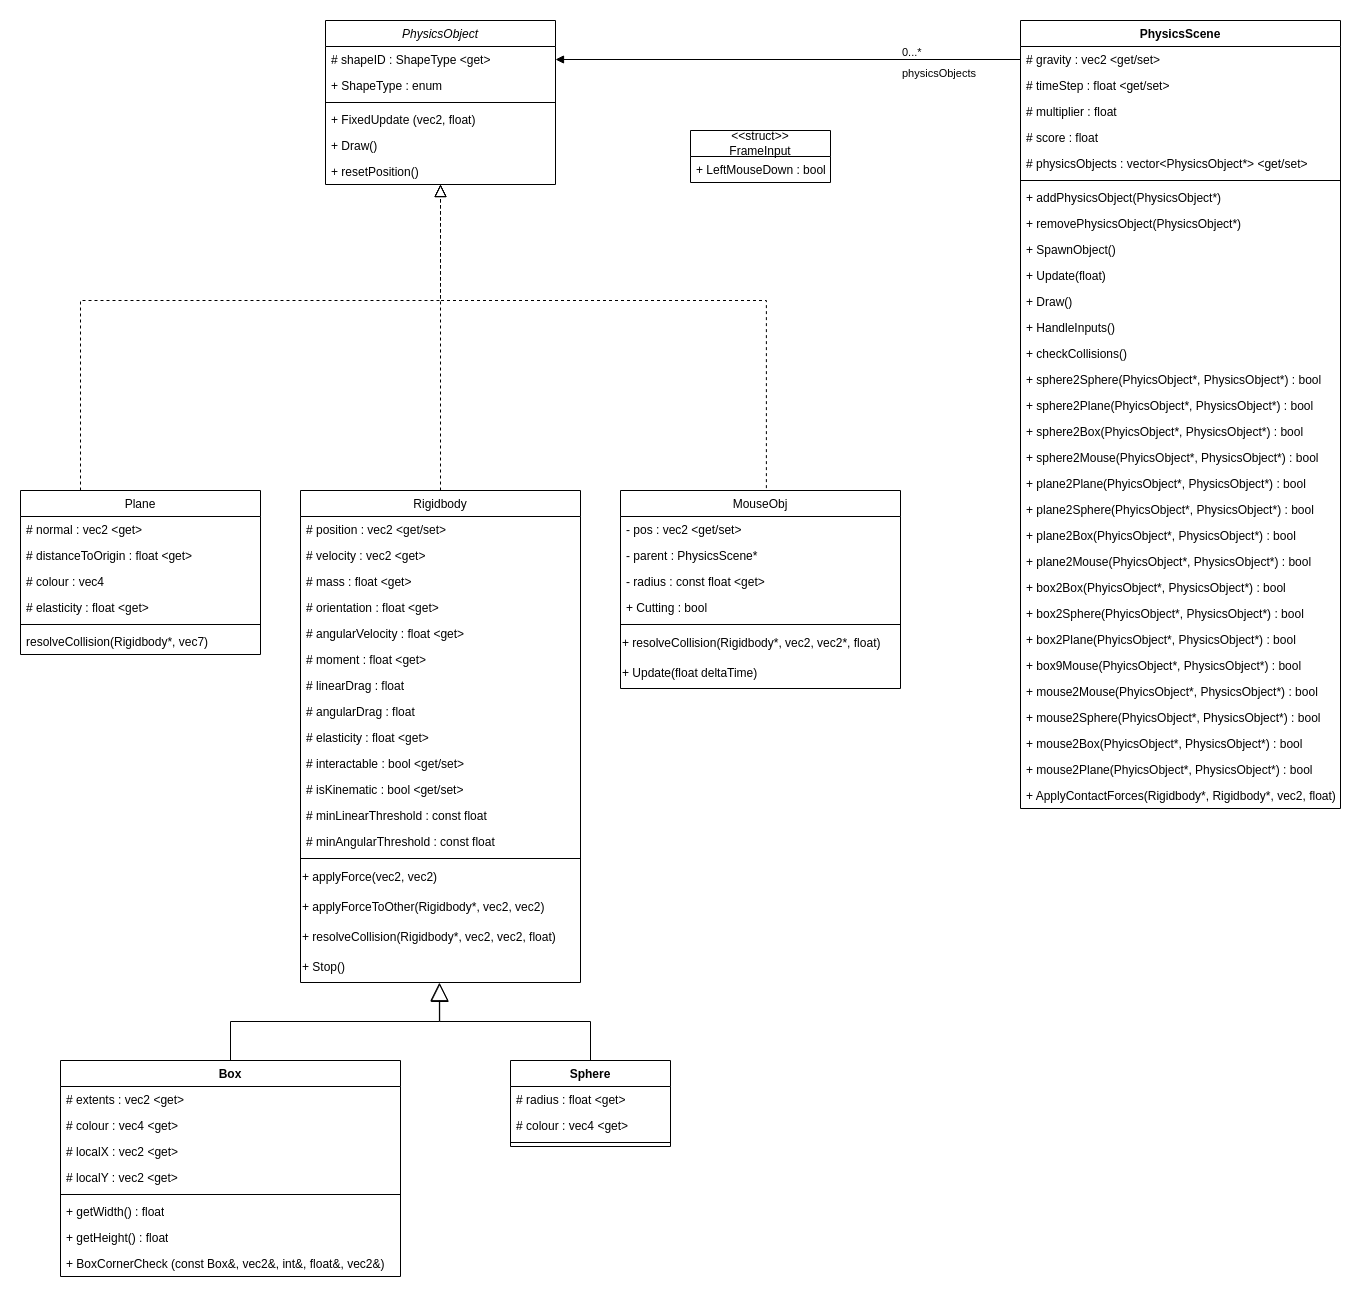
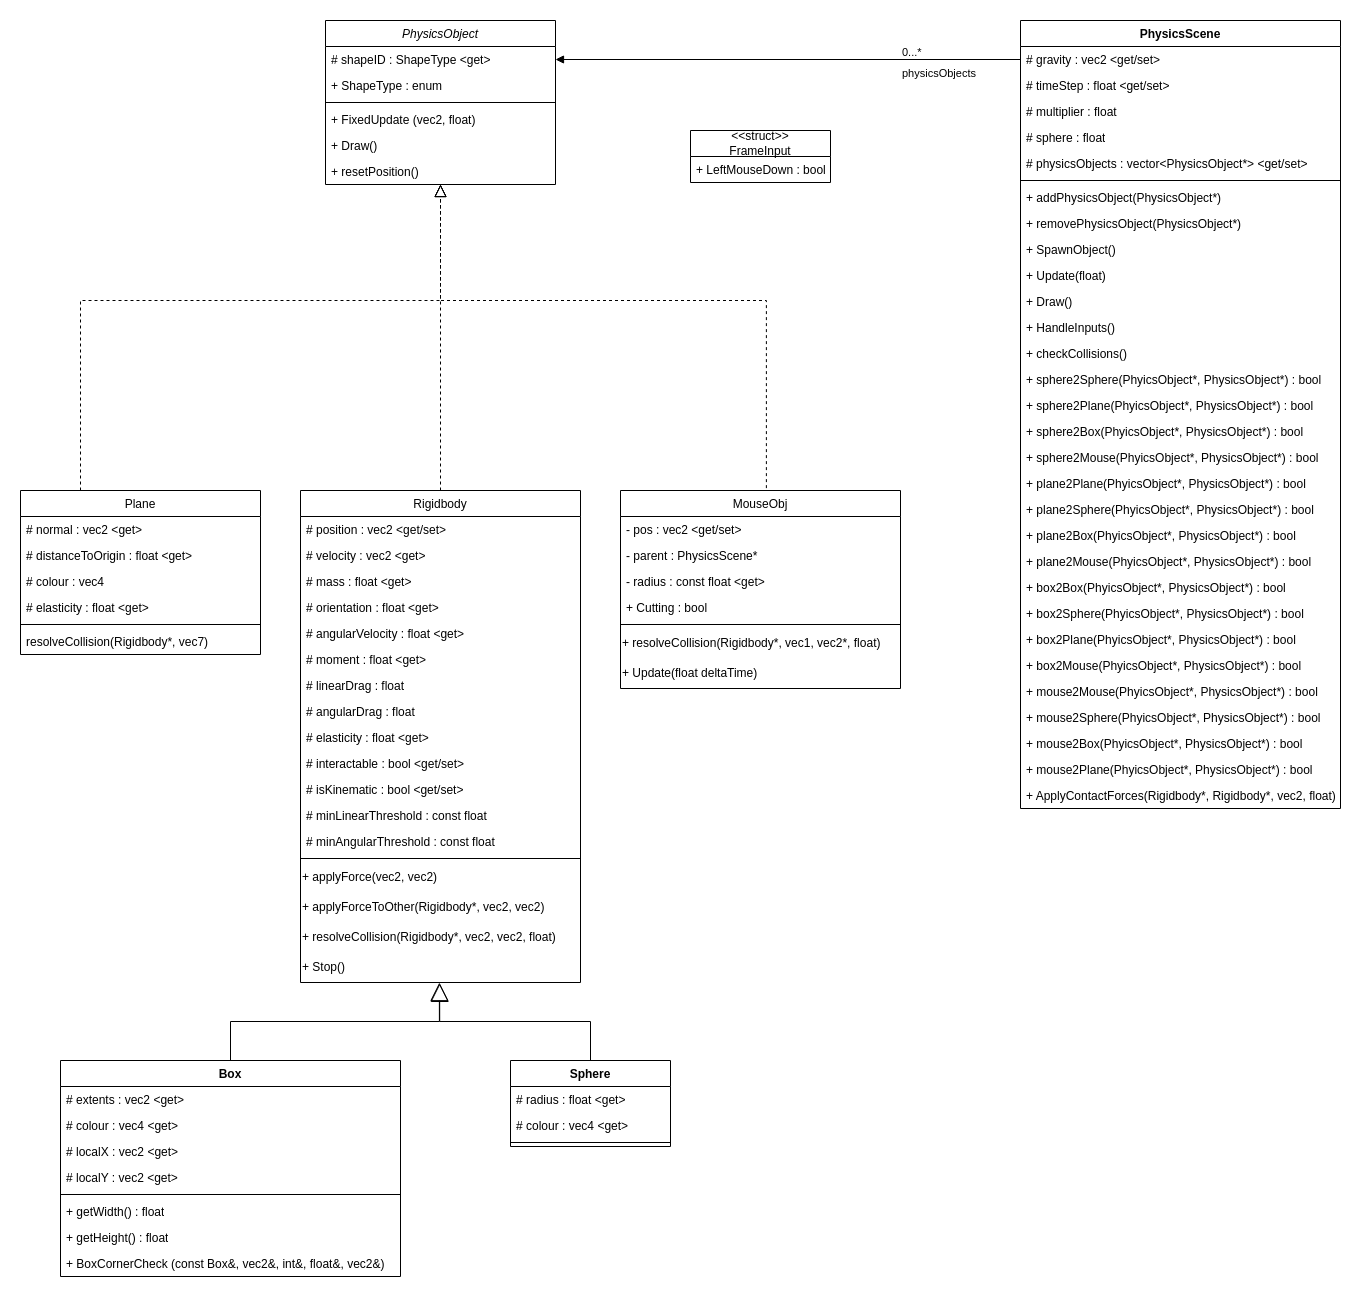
(1069, 139) -> (1072, 139)
(767, 644) -> (767, 644)
(1179, 667) -> (1179, 667)
